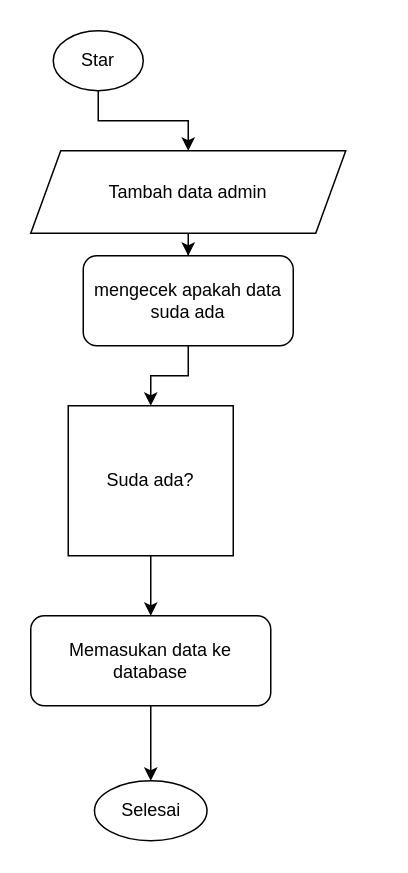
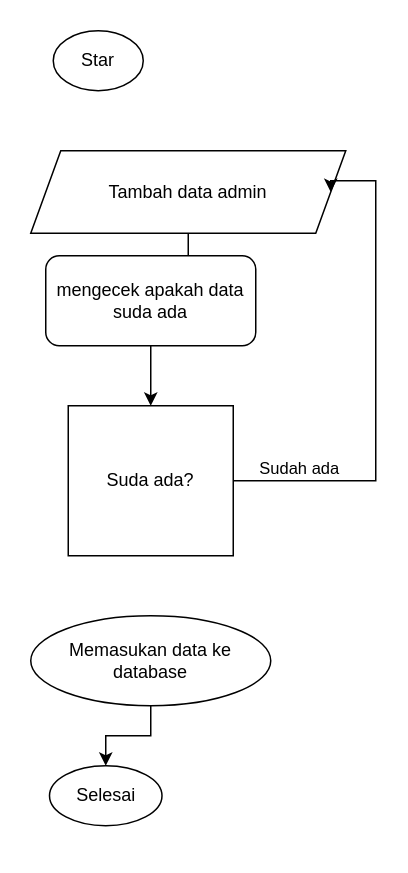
(138, 121) -> none
(188, 301) -> (151, 301)
none -> (376, 379)
(151, 581) -> none
(151, 661) -> (151, 661)
(151, 811) -> (106, 796)
